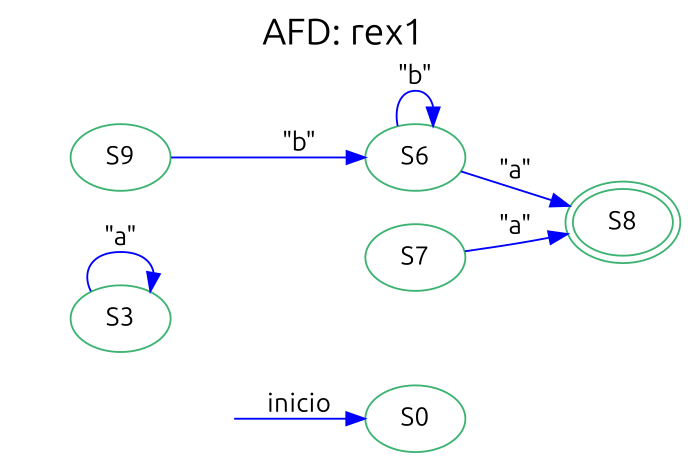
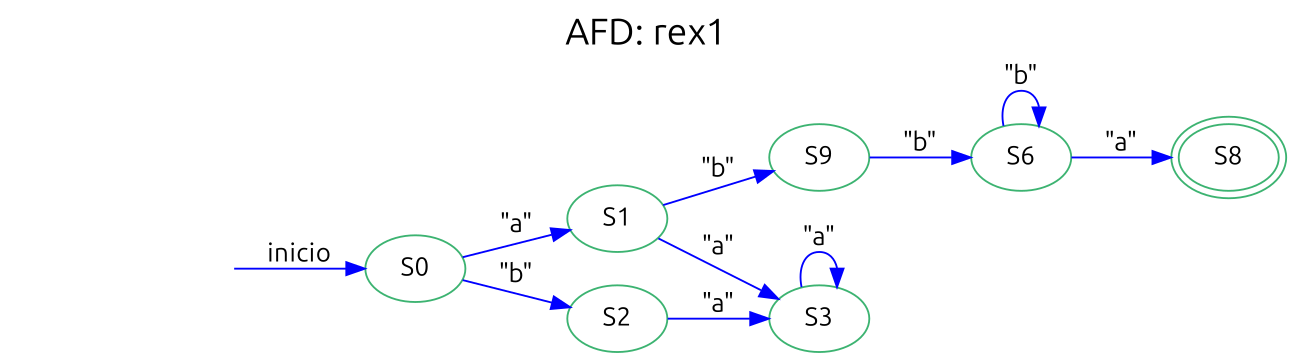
none -> (617, 219)
(415, 258) -> none
none -> (617, 319)
